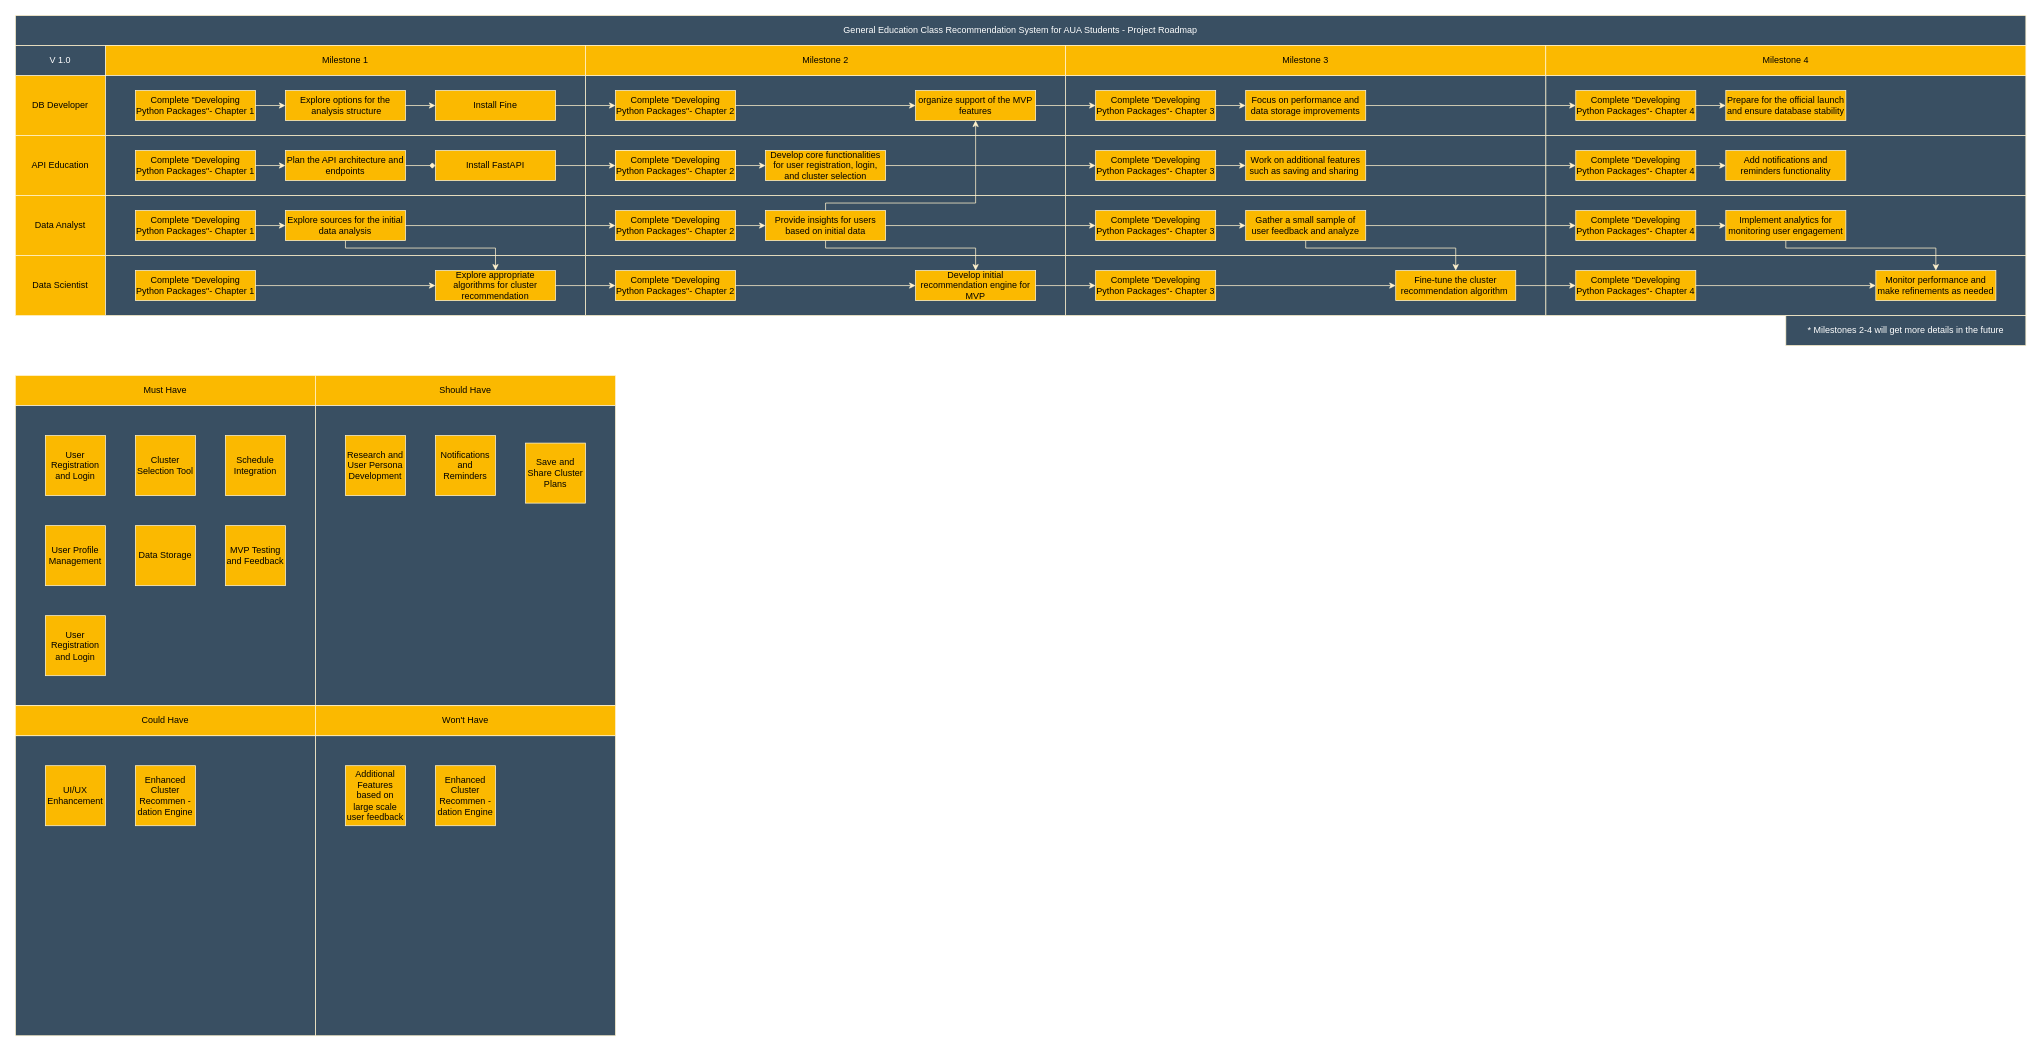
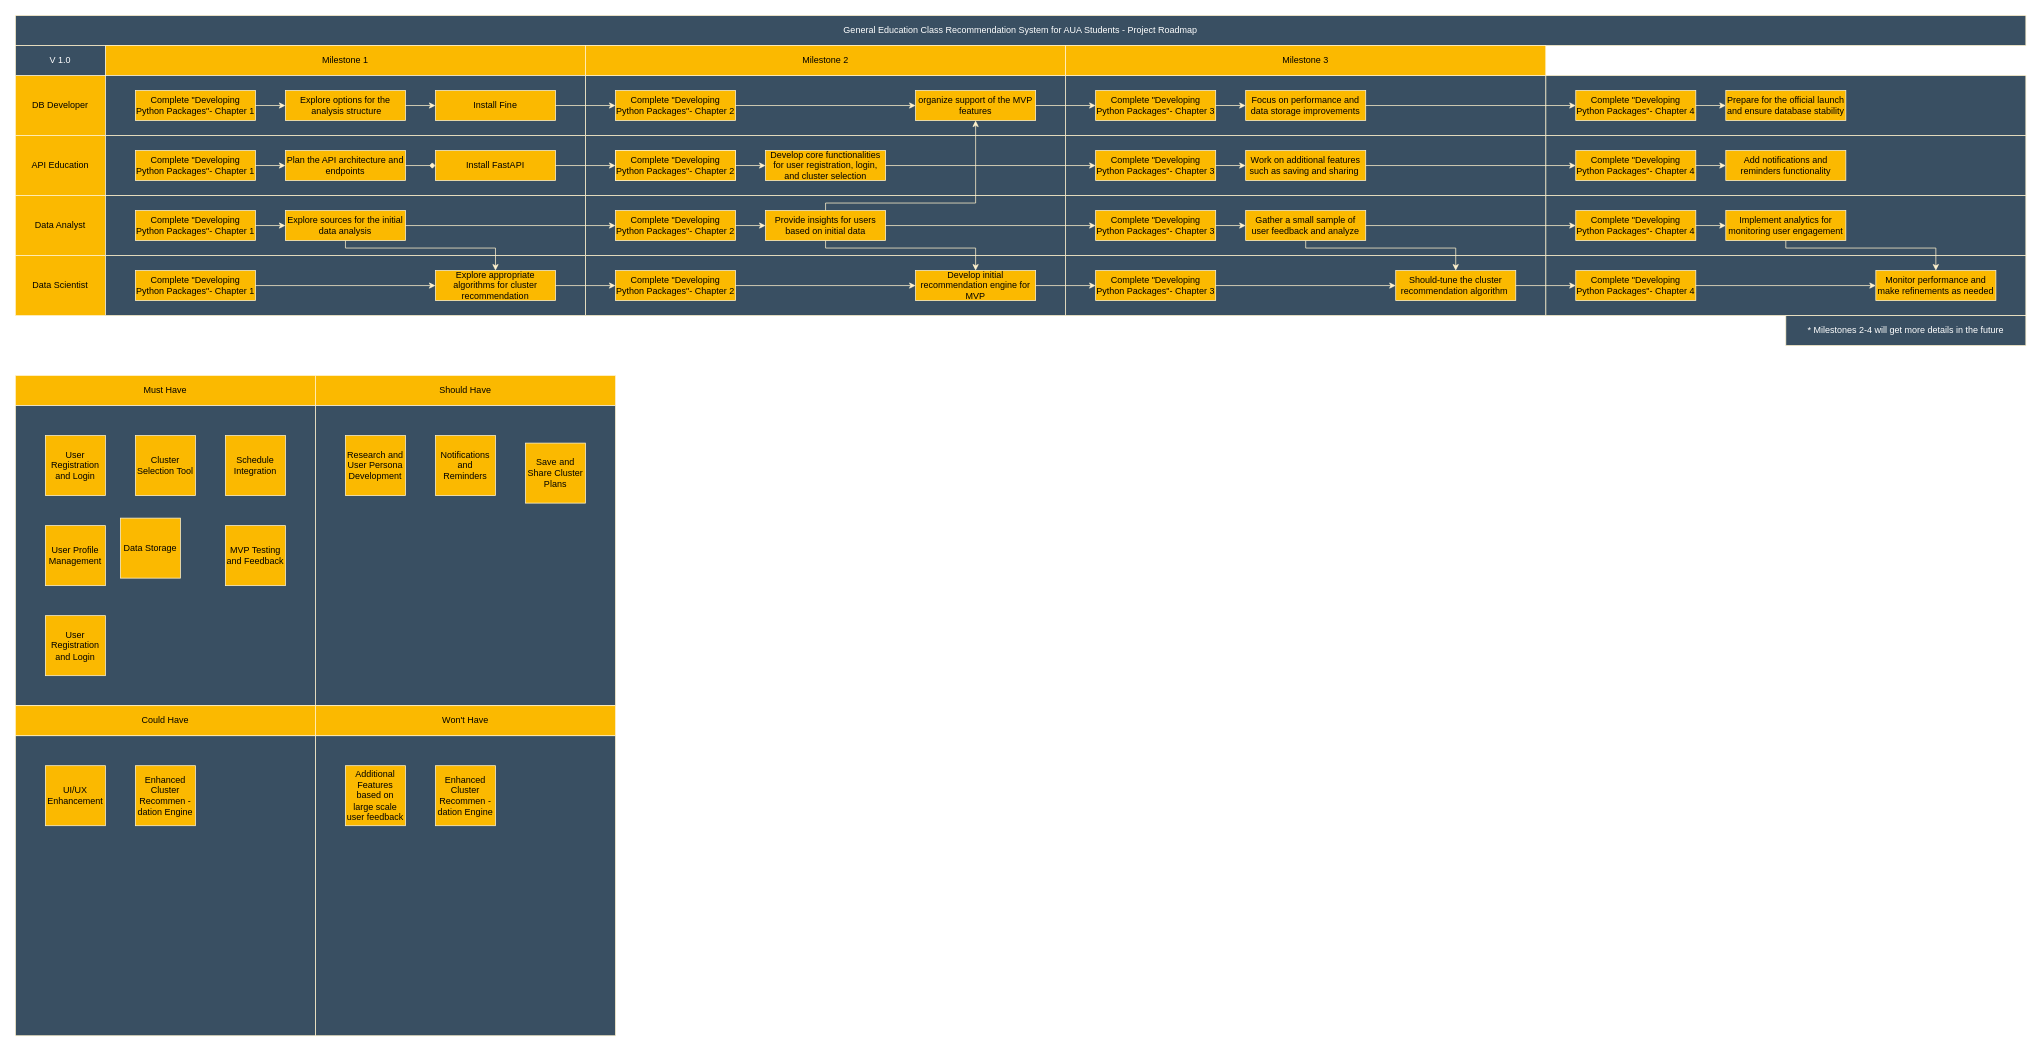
(1785, 60) -> none
(1455, 285) -> (1455, 285)
(165, 555) -> (150, 548)
